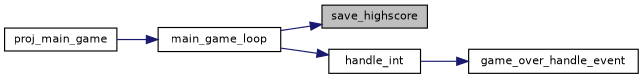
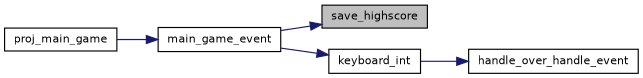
(219, 40) -> (219, 40)
(375, 61) -> (375, 61)
(553, 61) -> (553, 61)
